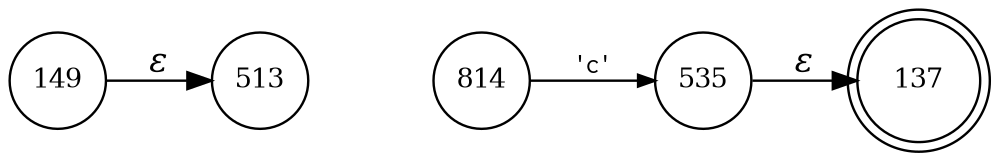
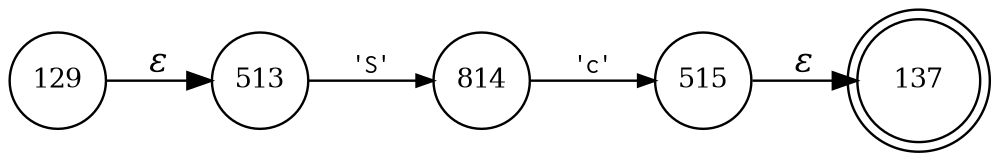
(58, 81) -> (58, 81)
none -> (362, 81)
(703, 81) -> (703, 81)
